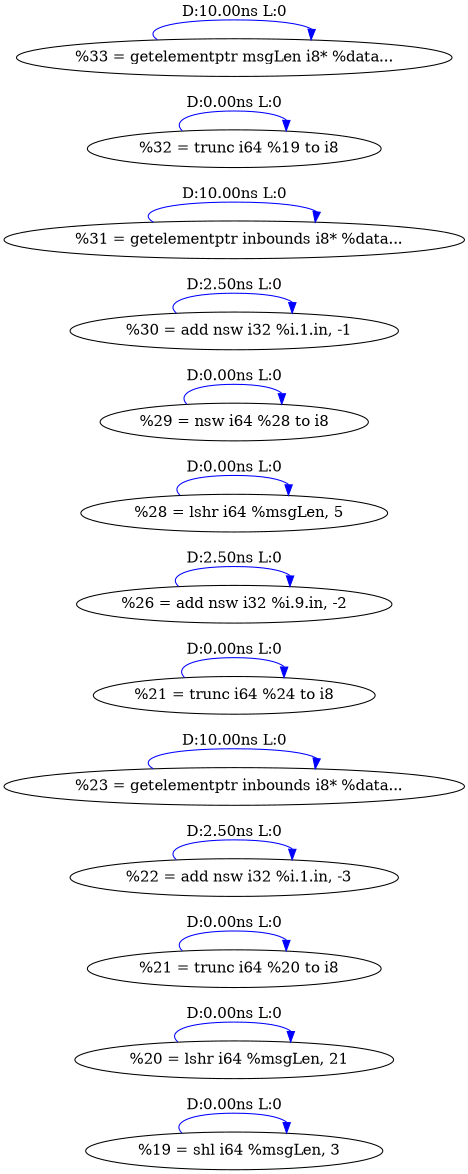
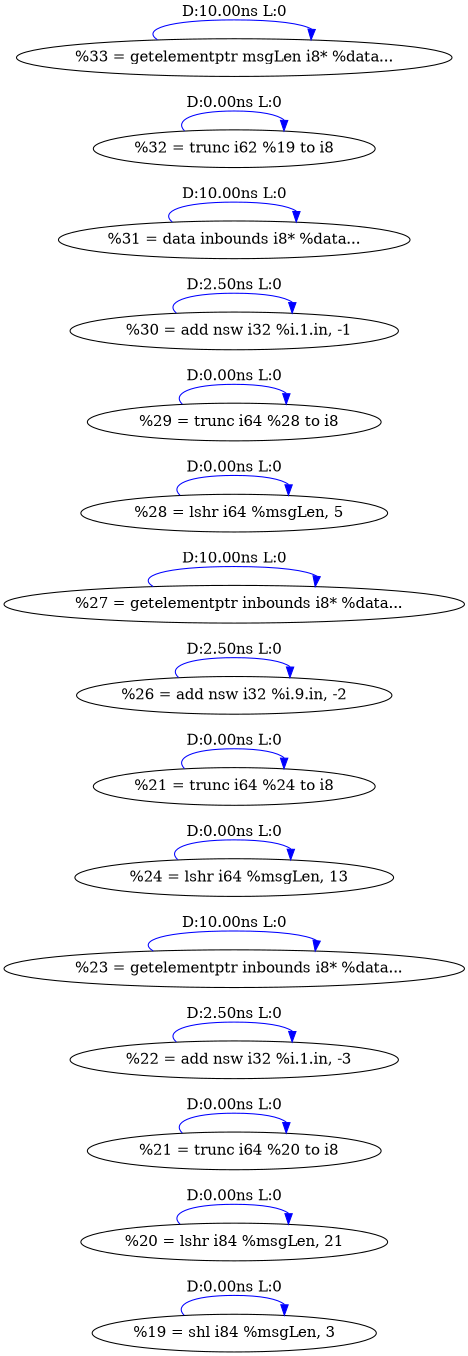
(234, 149) -> (234, 149)
(234, 240) -> (234, 240)
(234, 422) -> (234, 422)
none -> (234, 604)
none -> (234, 878)
(234, 1060) -> (234, 1242)
(234, 1151) -> (234, 1333)
